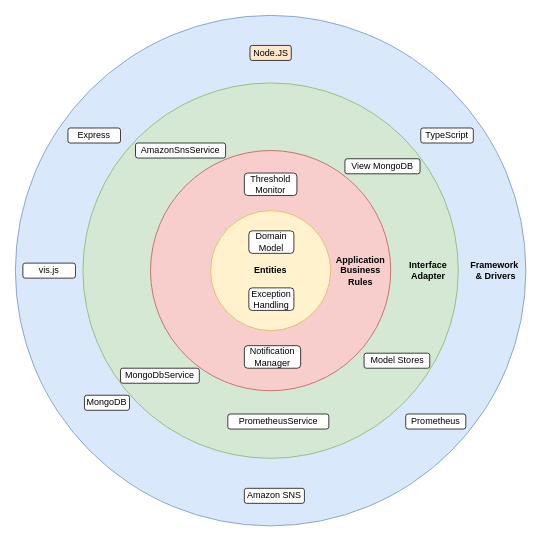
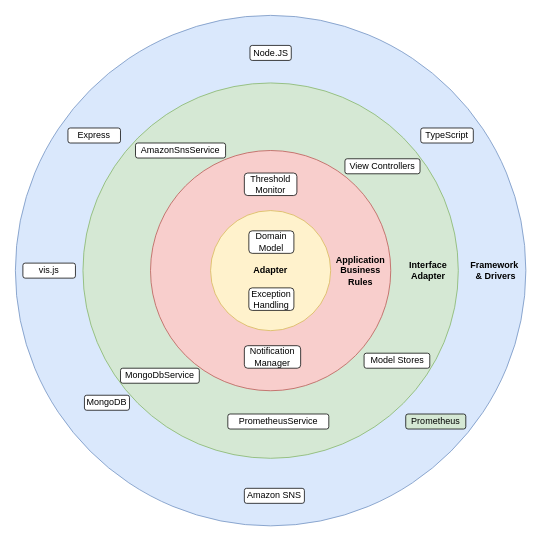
(270, 53) -> (270, 53)
(382, 166) -> (382, 166)
(270, 270) -> (270, 270)
(435, 421) -> (435, 421)
